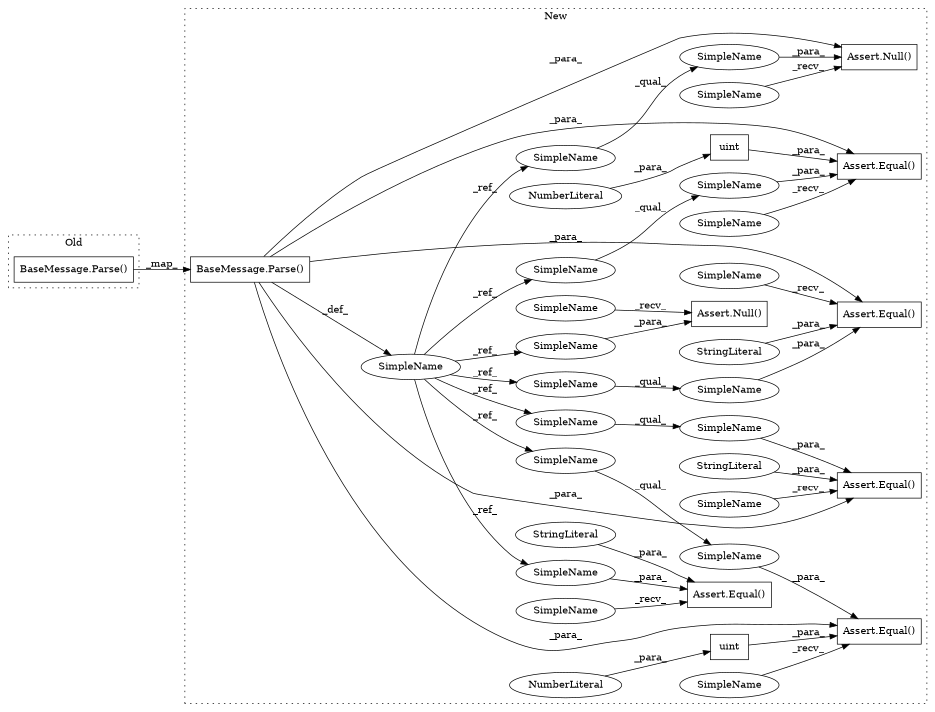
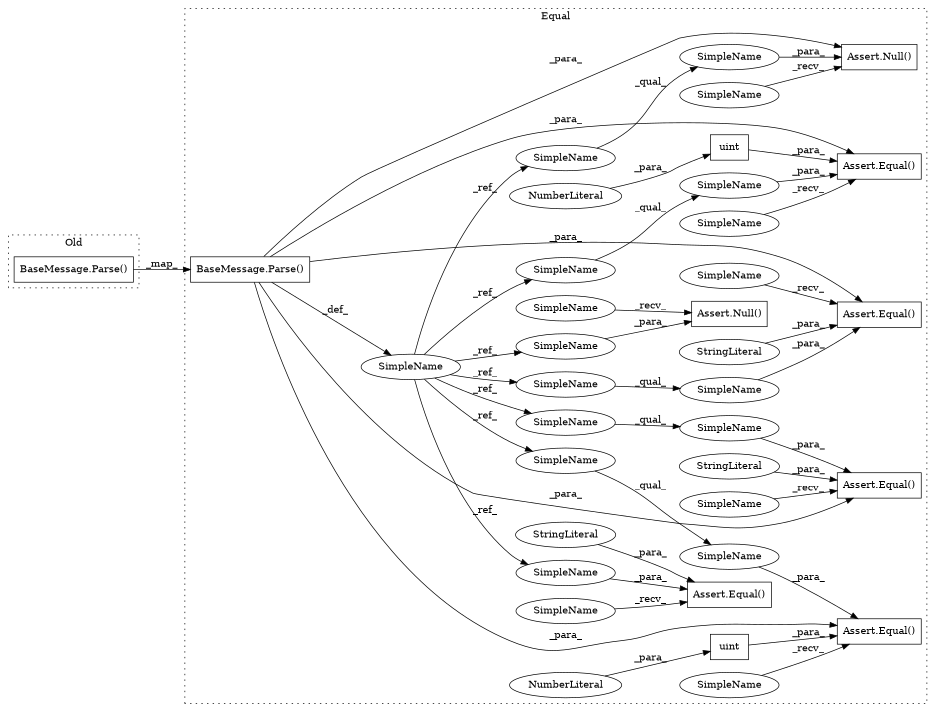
(556, 17) -> (556, 17)
